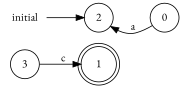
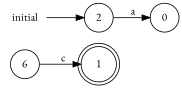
(136, 33) -> (128, 18)
(25, 64) -> (25, 64)
